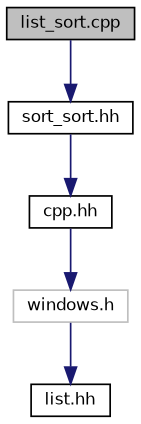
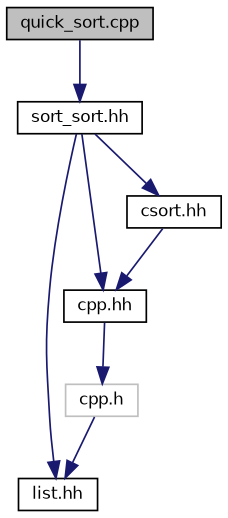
(71, 24) -> (80, 24)
none -> (174, 212)
none -> (49, 297)
(71, 306) -> (102, 400)
